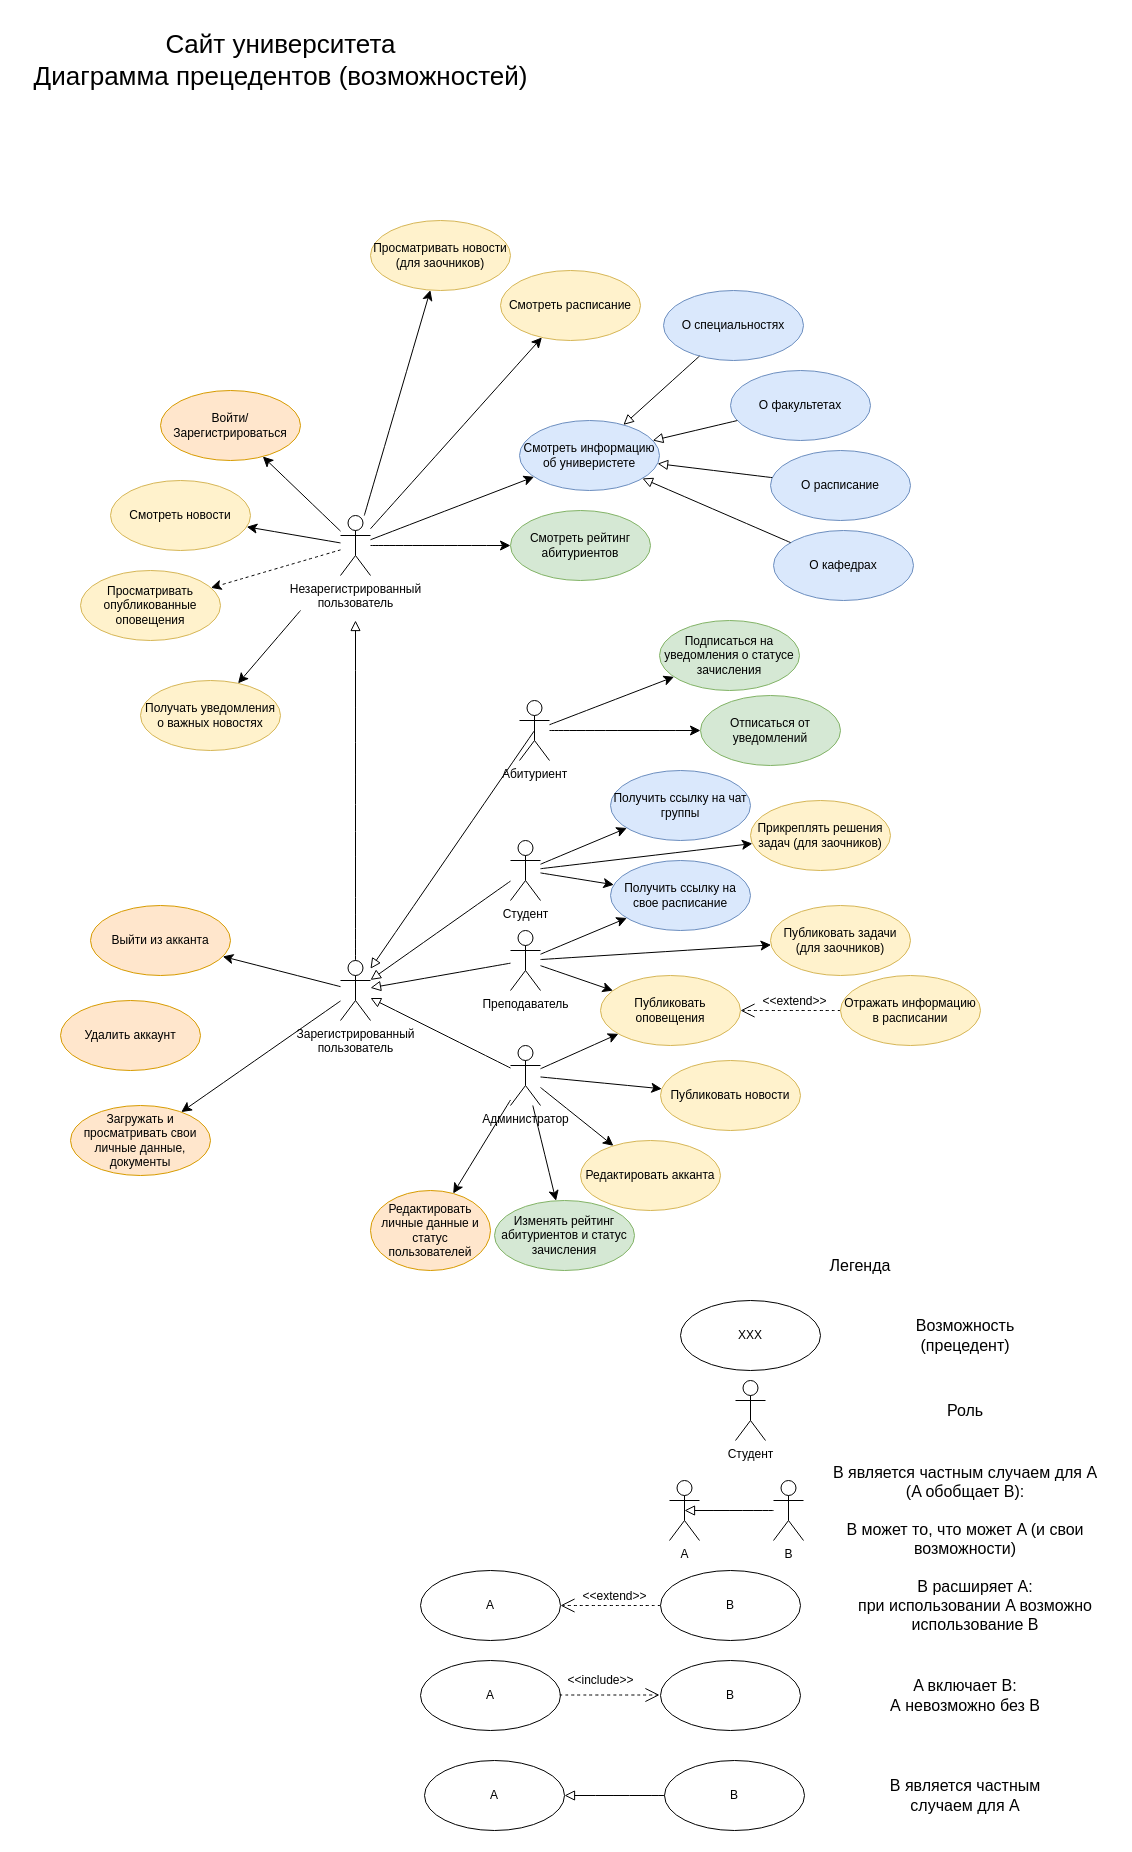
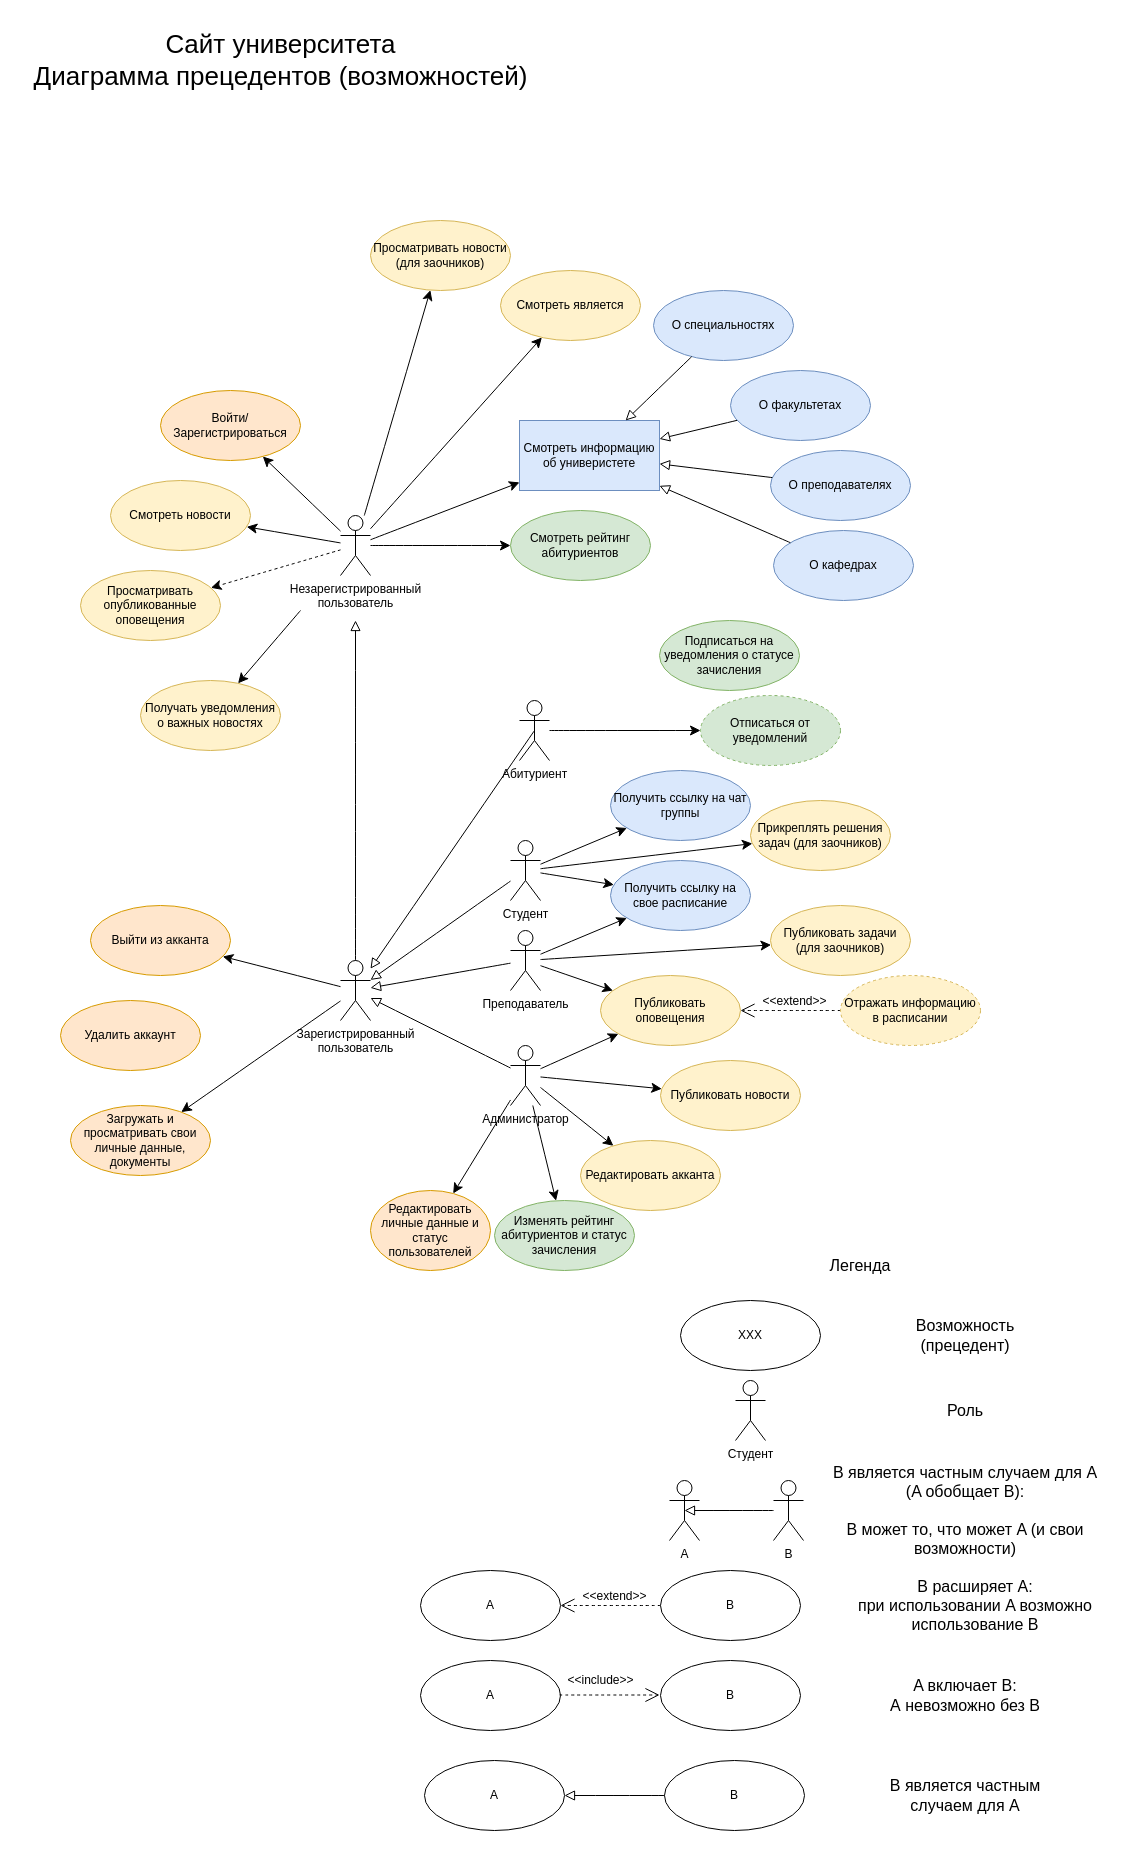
(571, 306) -> (571, 306)
(734, 326) -> (724, 326)
(590, 456) -> (590, 456)
(841, 486) -> (841, 486)
(609, 702) -> none
(771, 731) -> (771, 731)
(911, 1011) -> (911, 1011)
